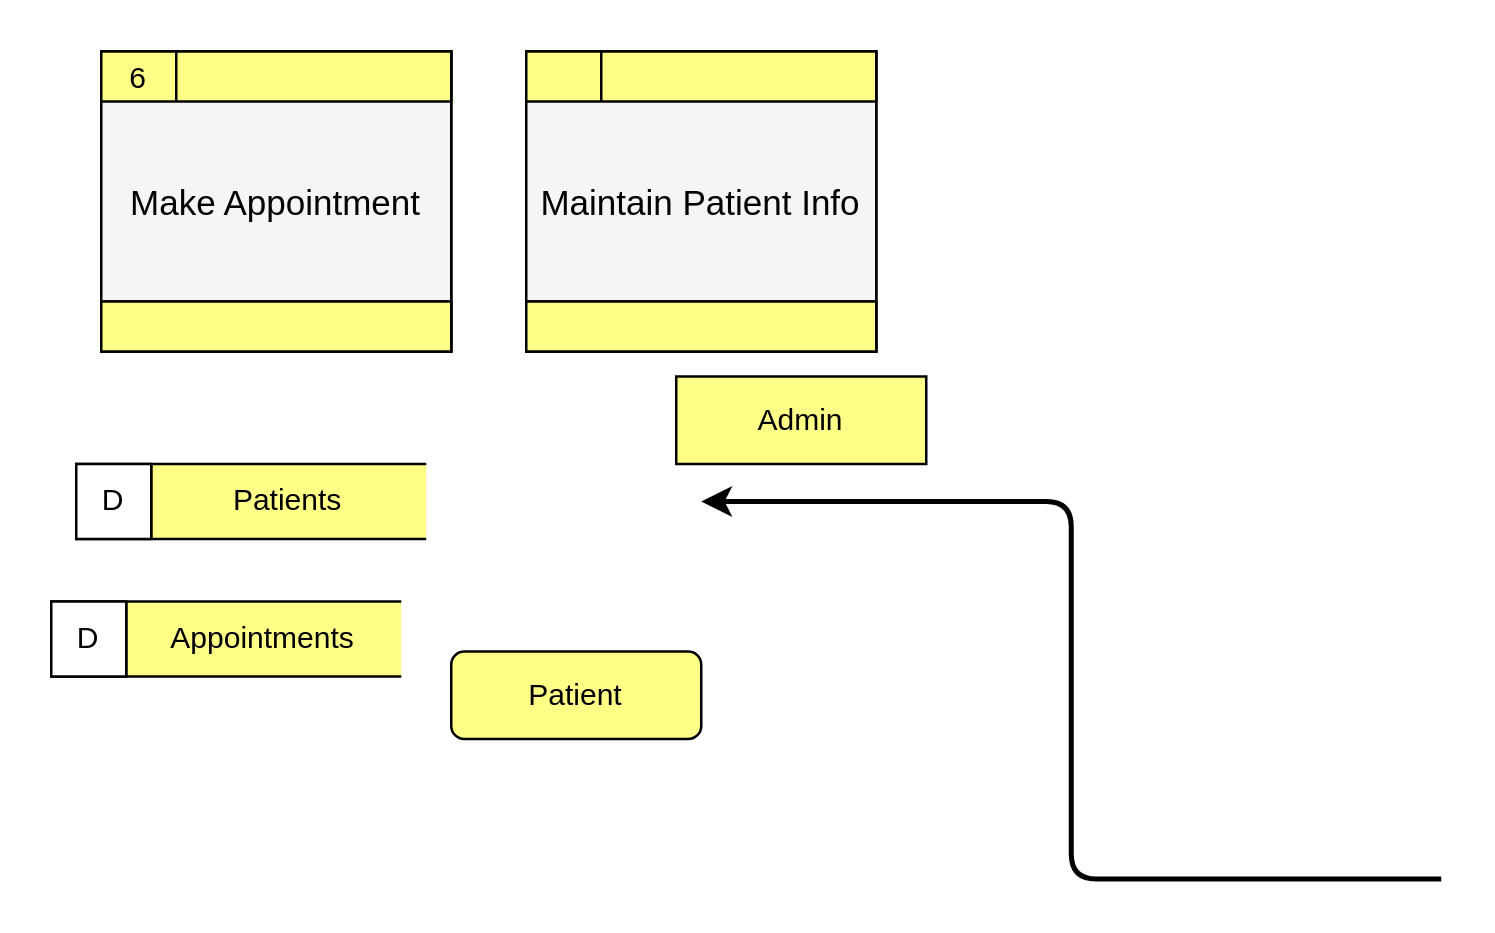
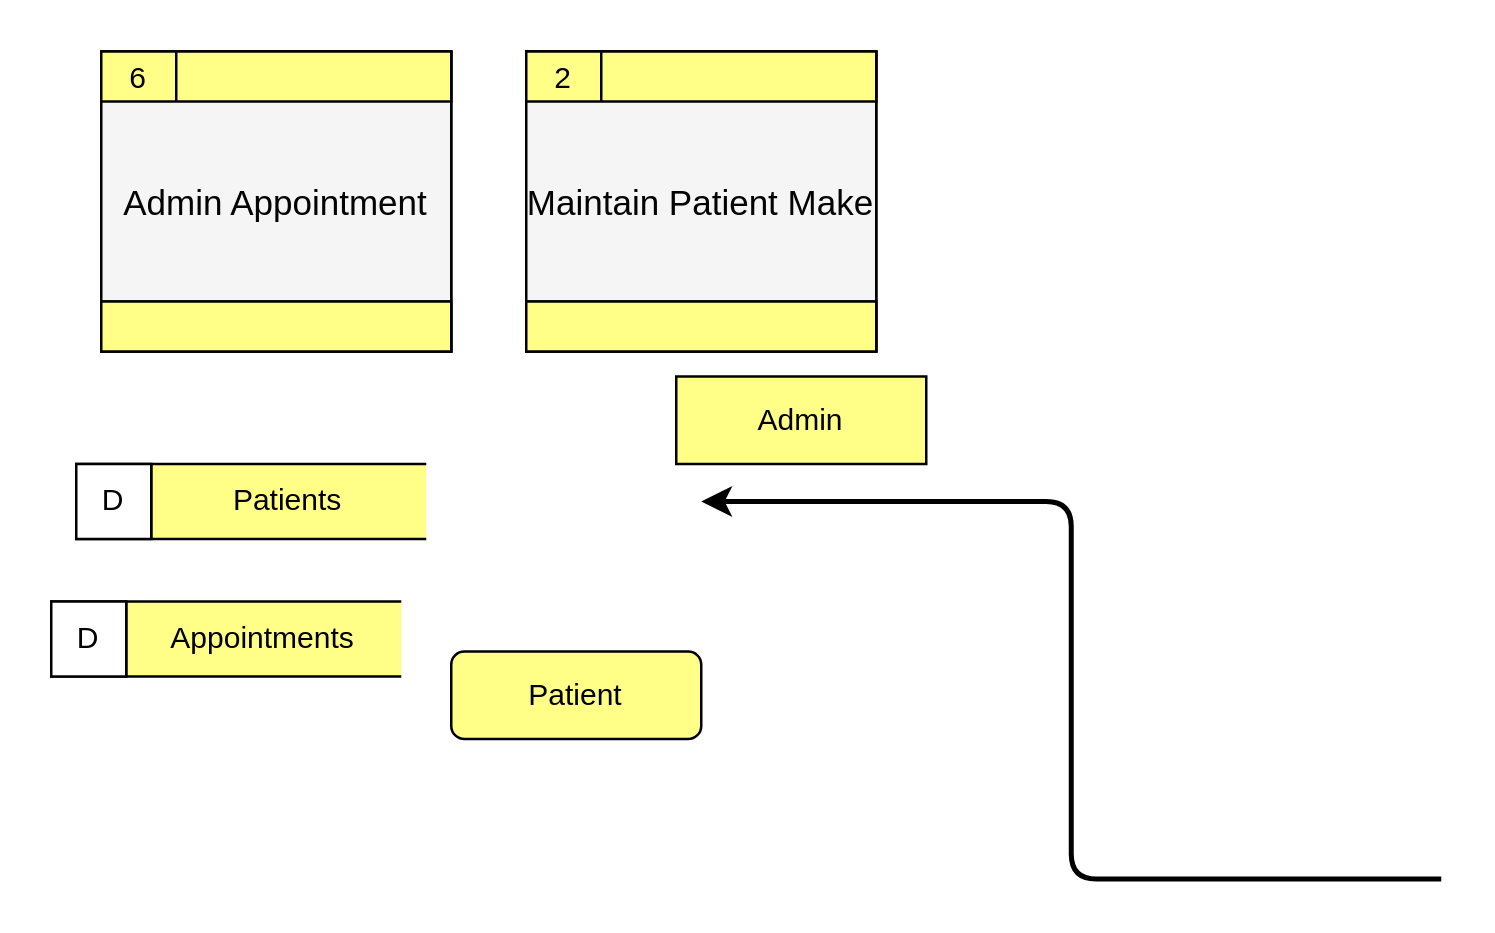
none -> (564, 76)
(275, 203) -> (275, 203)
(700, 203) -> (700, 203)
